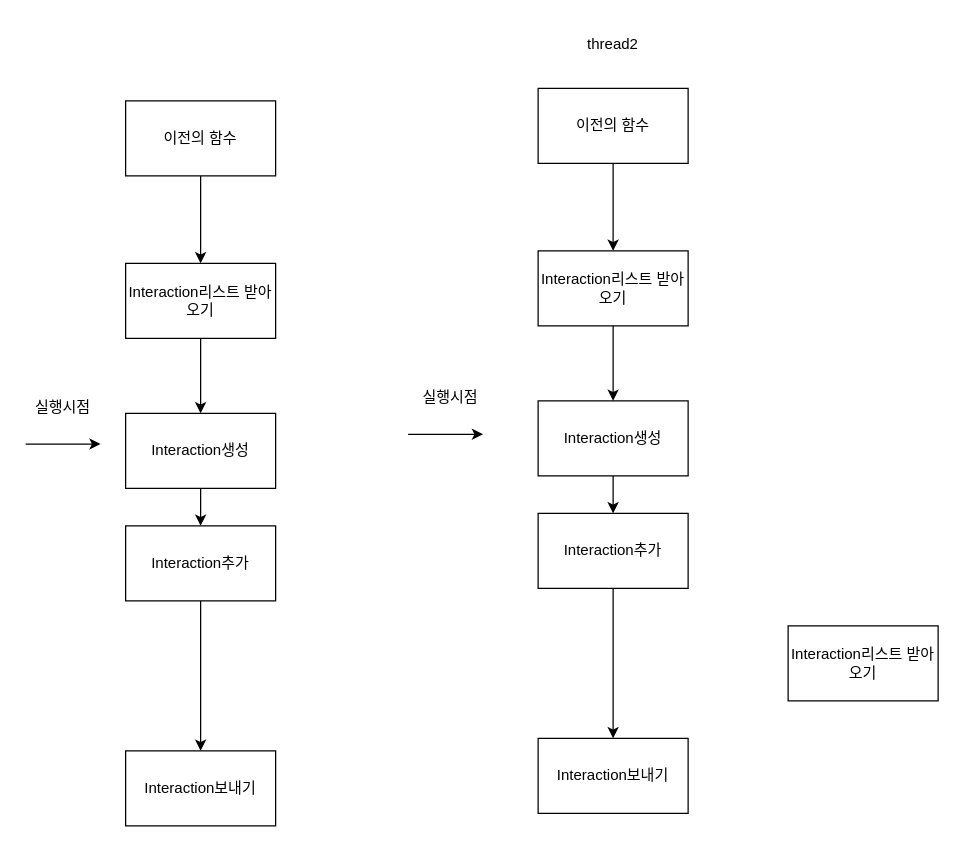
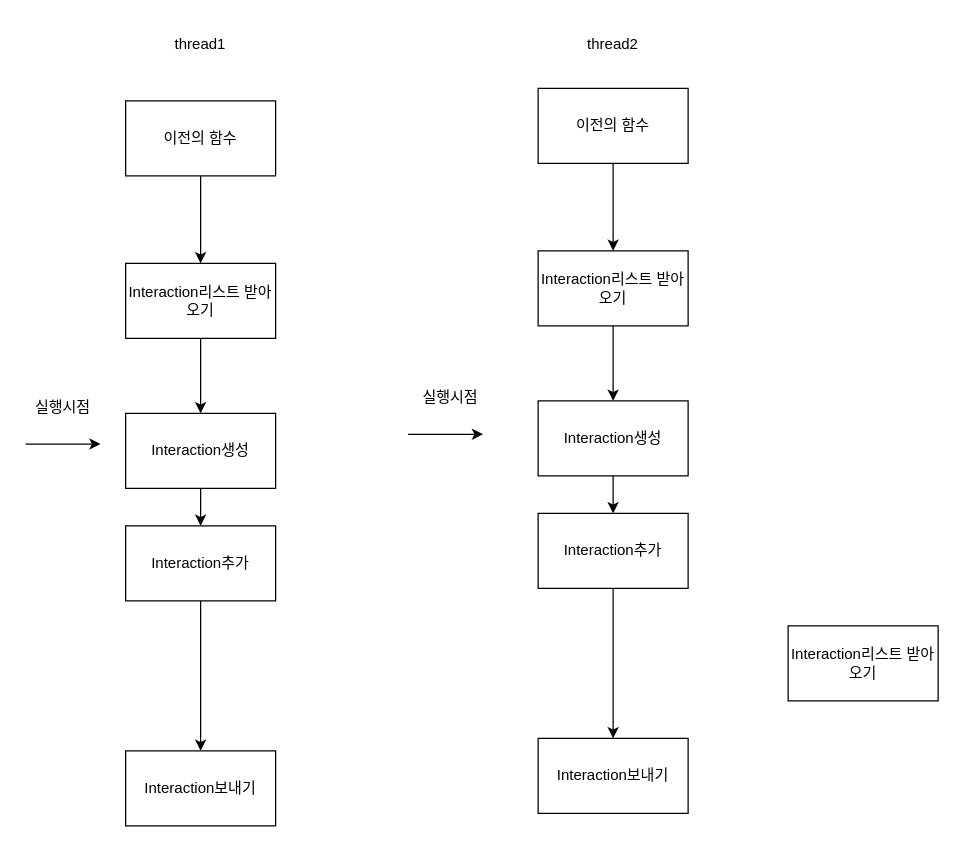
none -> (201, 44)
